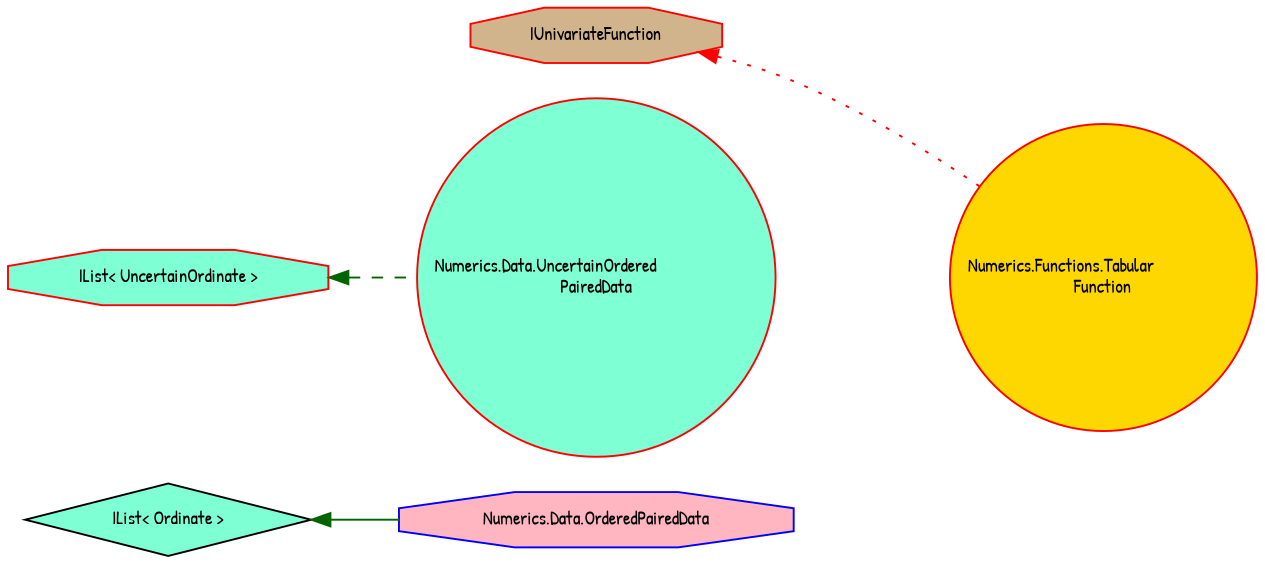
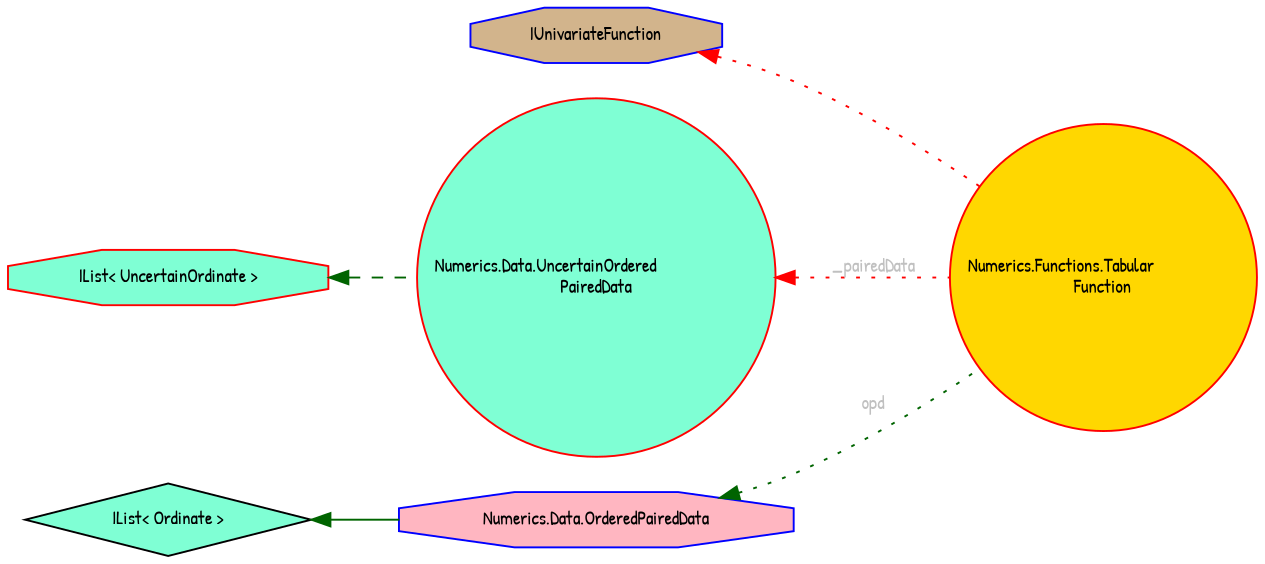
(596, 35) -> (596, 35)
none -> (872, 278)
none -> (864, 440)
